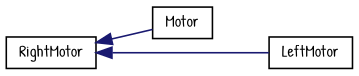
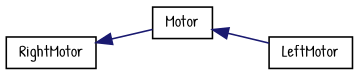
(191, 53) -> (249, 38)
